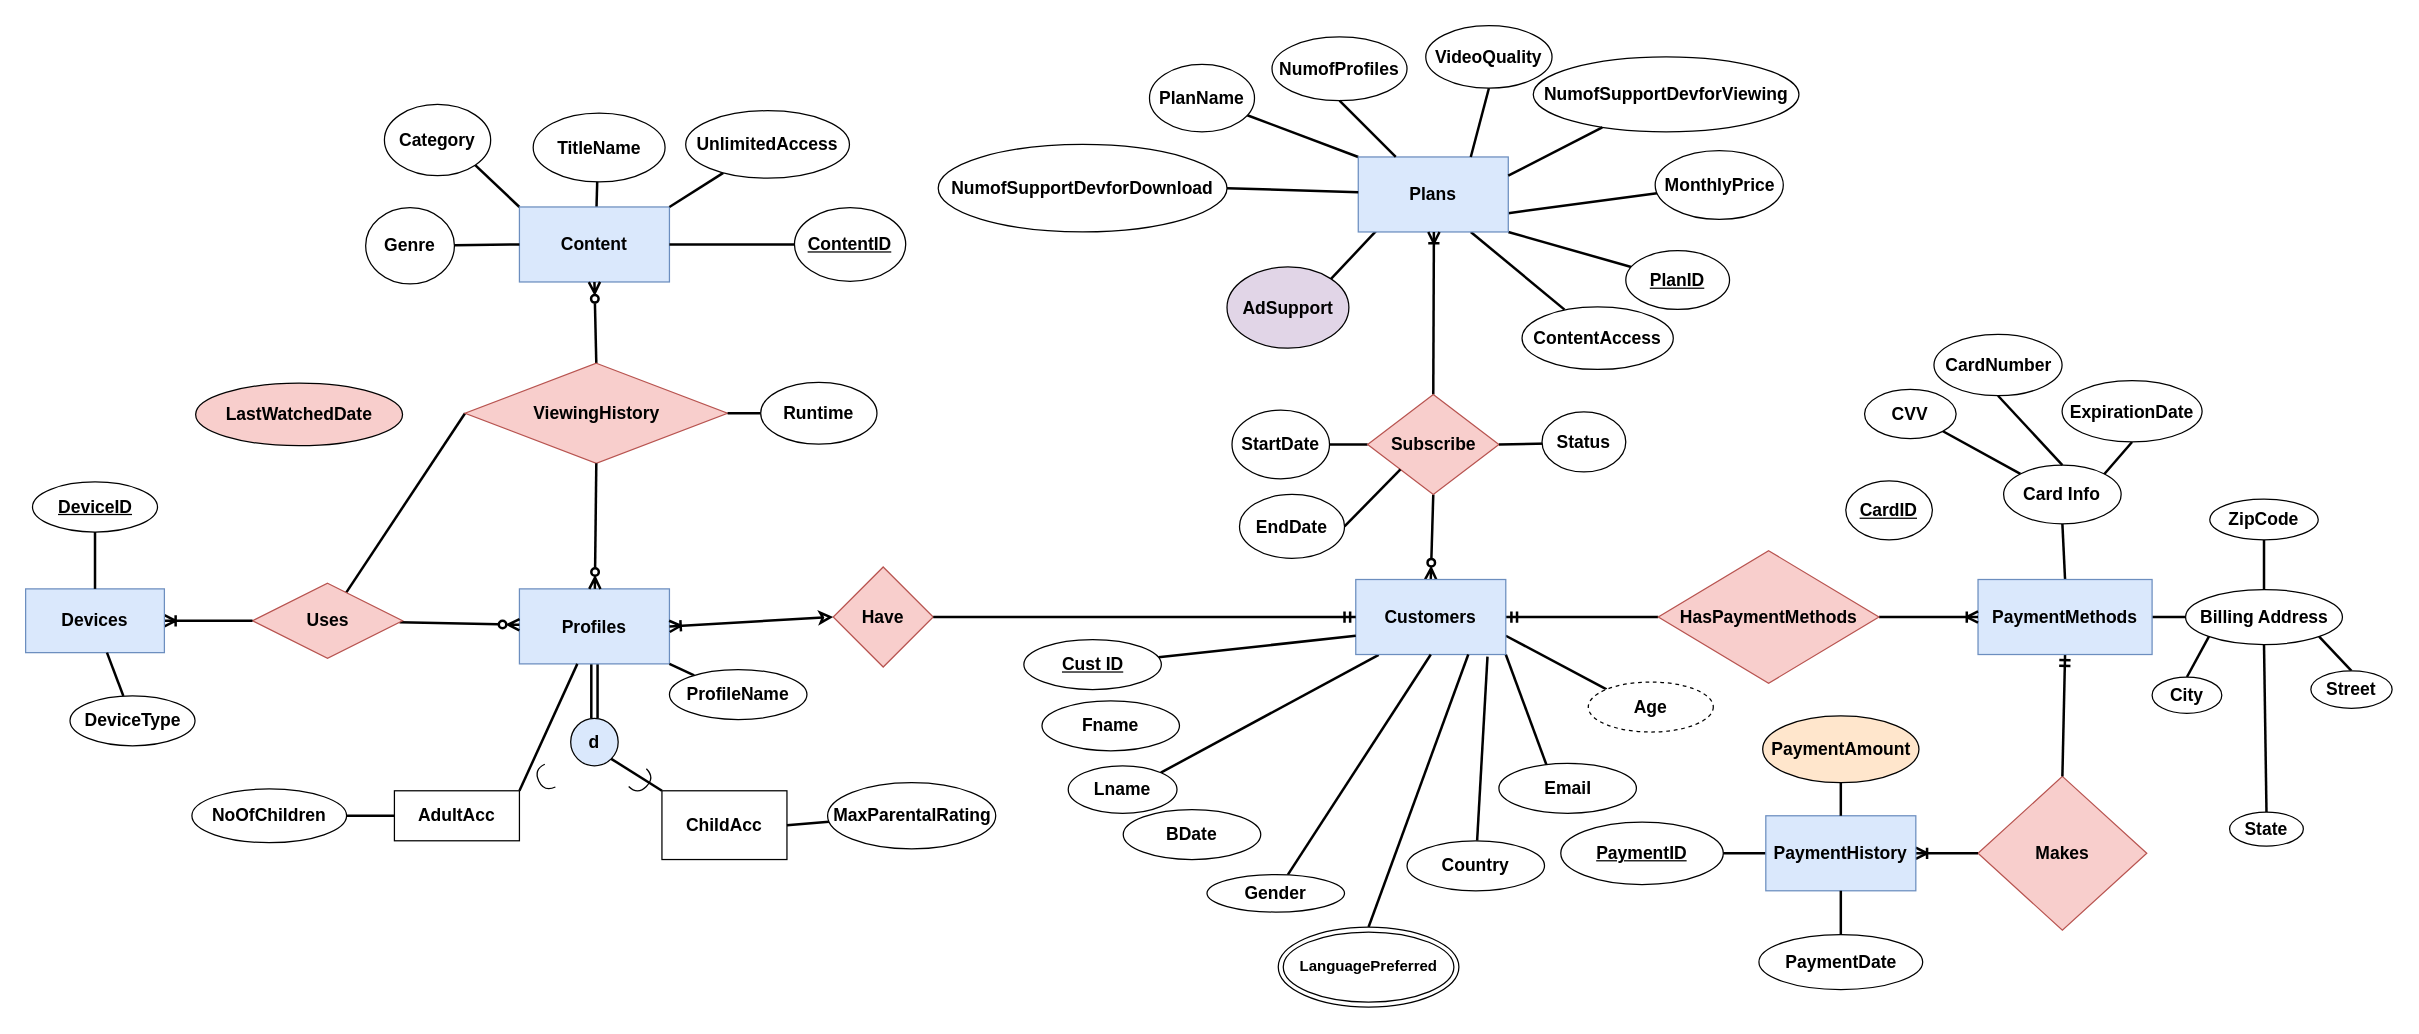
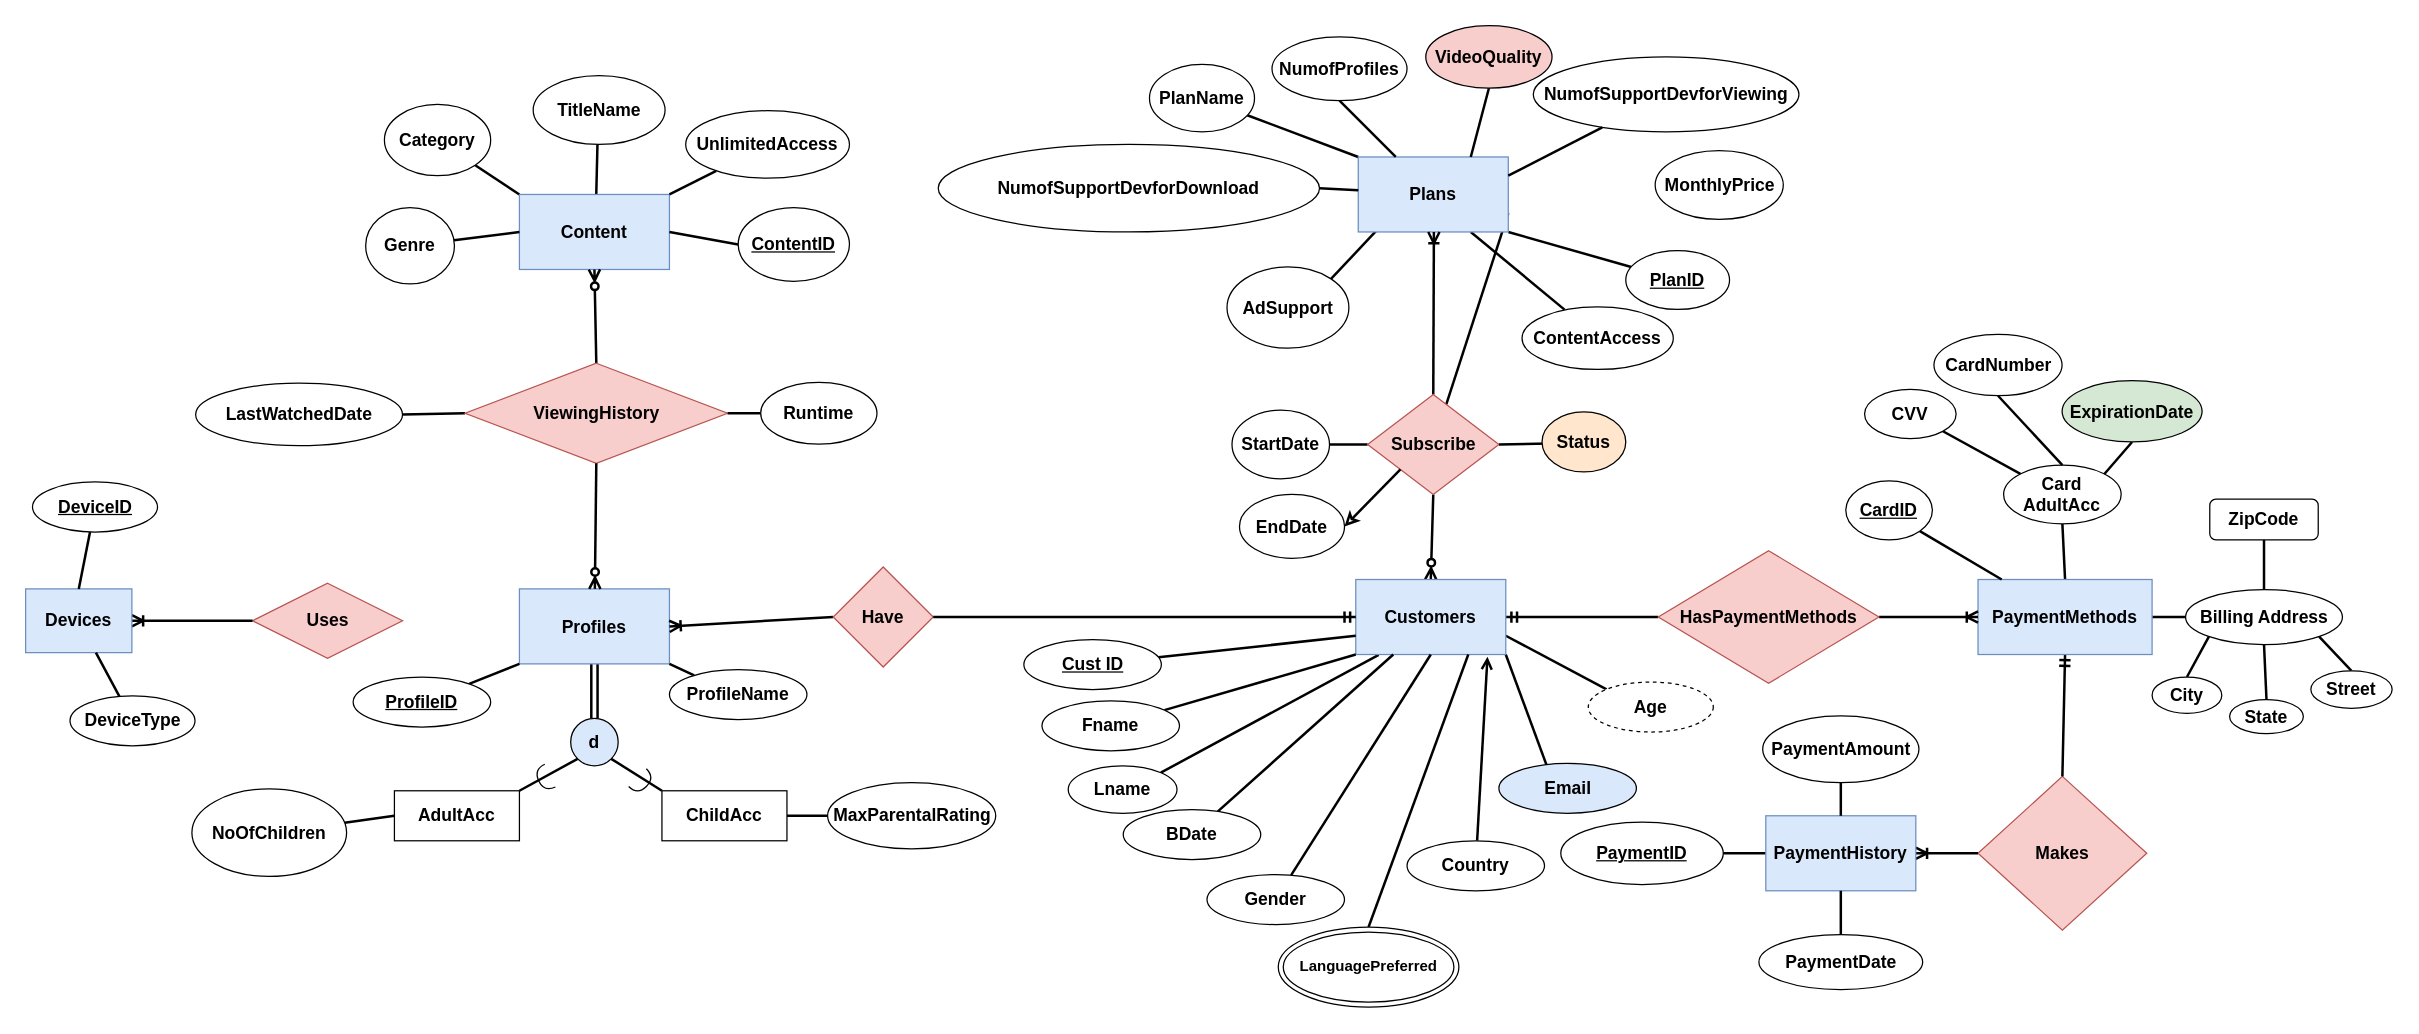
(1489, 57) -> (1489, 57)
(599, 148) -> (599, 110)
(1083, 188) -> (1129, 188)
(1582, 203) -> (1474, 317)
(594, 244) -> (594, 232)
(850, 244) -> (794, 244)
(1288, 308) -> (1288, 308)
(2132, 411) -> (2132, 411)
(299, 414) -> (299, 414)
(1584, 442) -> (1584, 442)
(2062, 494) -> (2062, 494)
(406, 502) -> (434, 414)
(2264, 519) -> (2264, 519)
(1349, 521) -> (1353, 517)
none -> (1961, 555)
(820, 618) -> (825, 617)
(95, 621) -> (79, 621)
(449, 623) -> none
(1487, 663) -> (1487, 666)
none -> (494, 674)
none -> (1259, 682)
none -> (422, 702)
(548, 728) -> (548, 775)
none -> (1305, 733)
(1841, 749) -> (1841, 749)
(1568, 788) -> (1568, 788)
(269, 816) -> (269, 833)
(724, 825) -> (724, 816)
(2266, 829) -> (2266, 716)
(1276, 893) -> (1276, 899)
